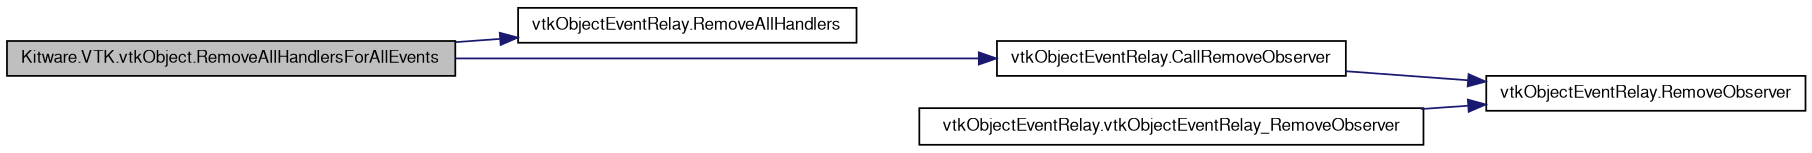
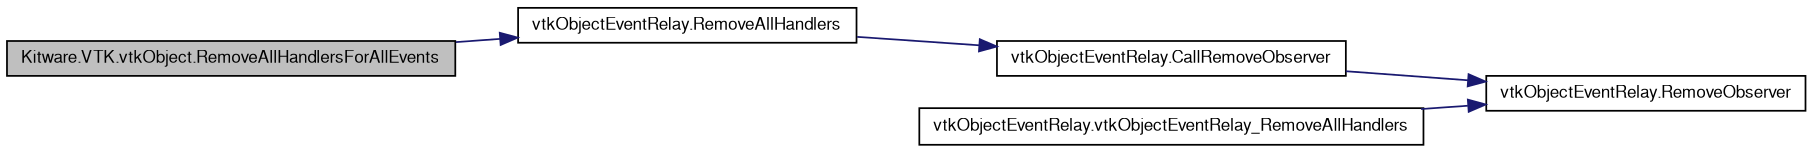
(717, 58) -> (918, 41)
(1171, 126) -> (1171, 126)
